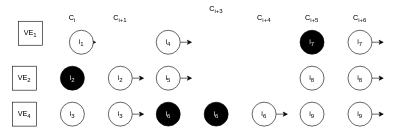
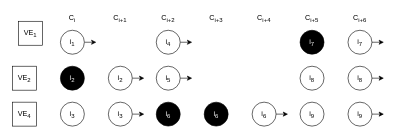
(216, 9) -> (216, 18)
none -> (168, 18)
(81, 42) -> (72, 42)
